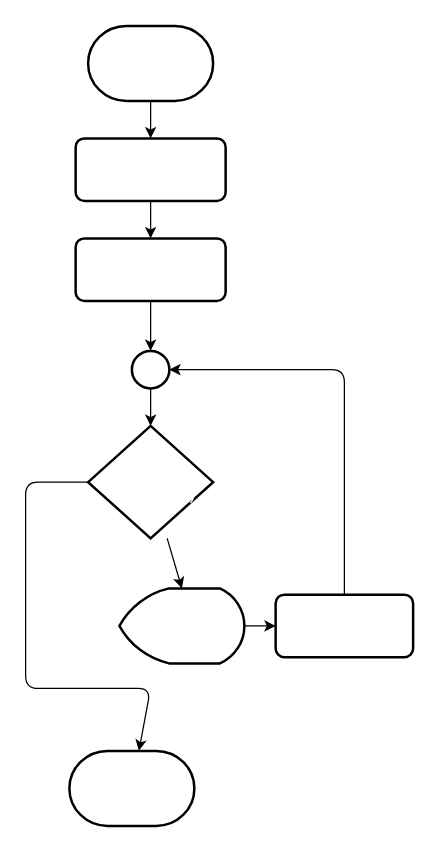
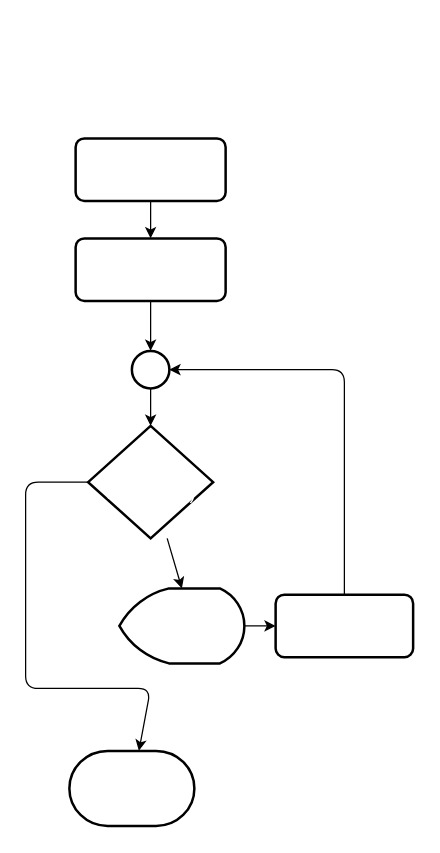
(151, 63) -> none
(151, 115) -> none
